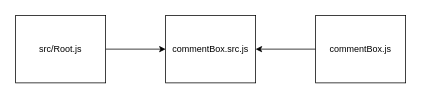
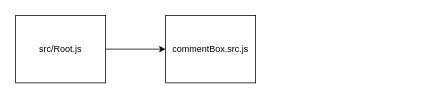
(262, 49) -> none
(360, 49) -> none
